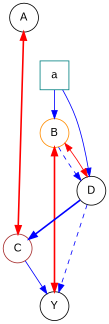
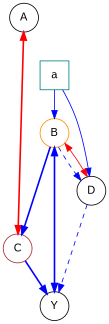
(54, 213) -> (54, 220)
(60, 215) -> (37, 187)
(34, 274) -> (34, 274)
